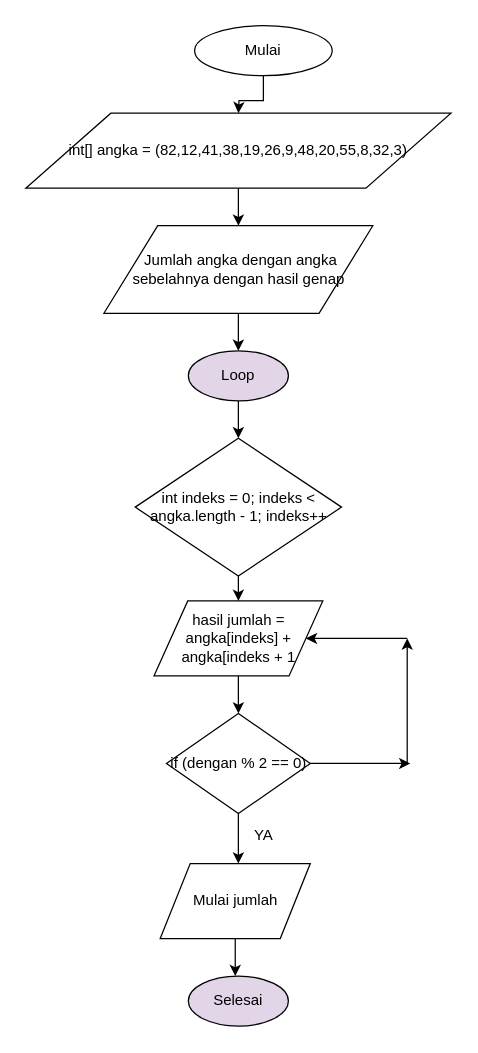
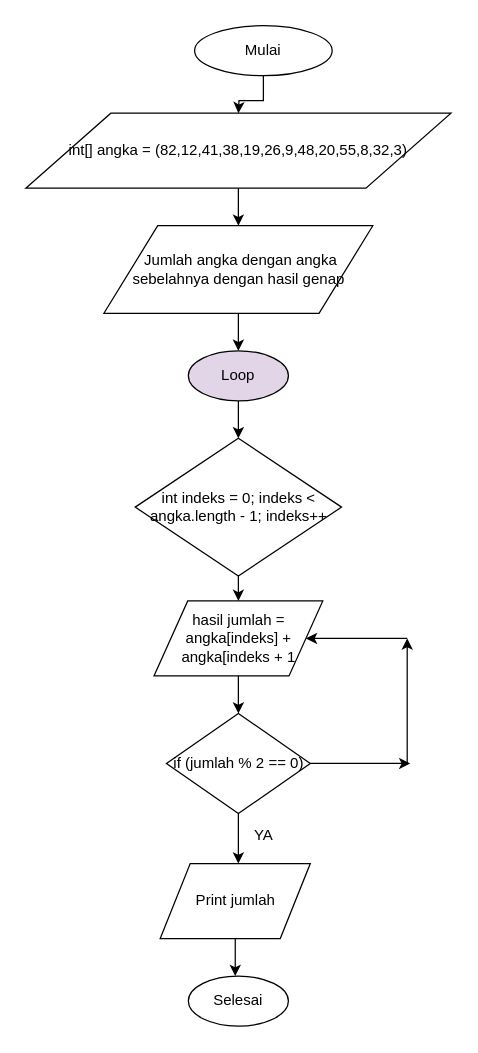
(239, 763) -> (239, 763)
(236, 901) -> (236, 901)
(238, 1001) -> (238, 1001)
